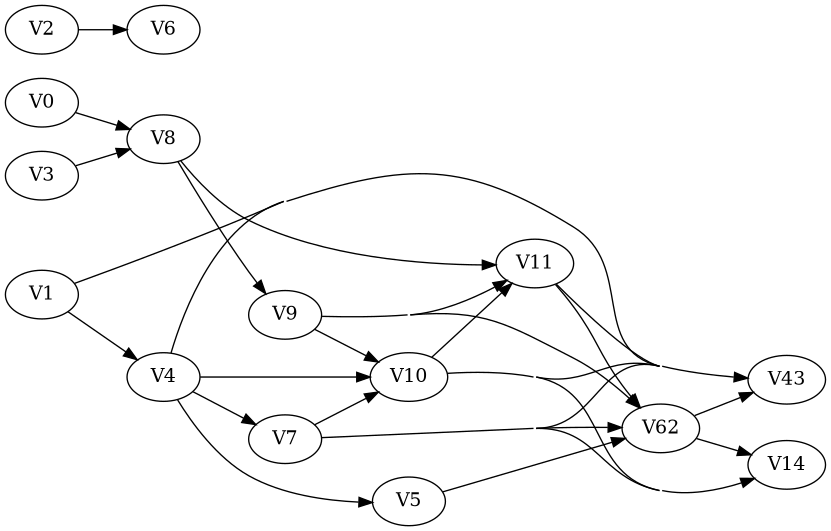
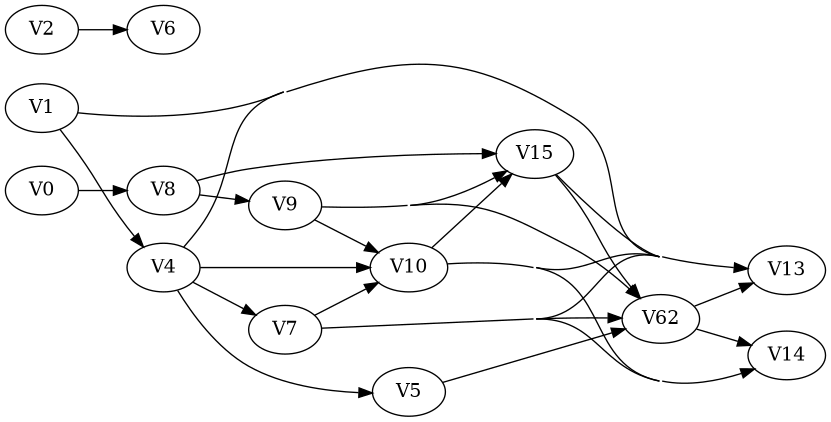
(42, 176) -> none
(535, 264) -> (535, 154)
(787, 380) -> (787, 270)
